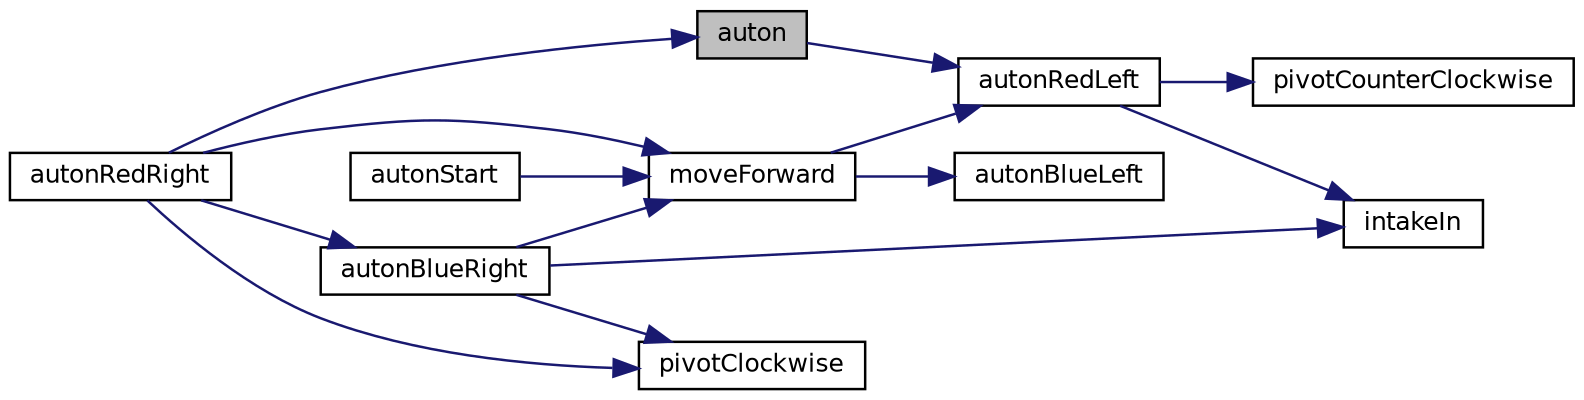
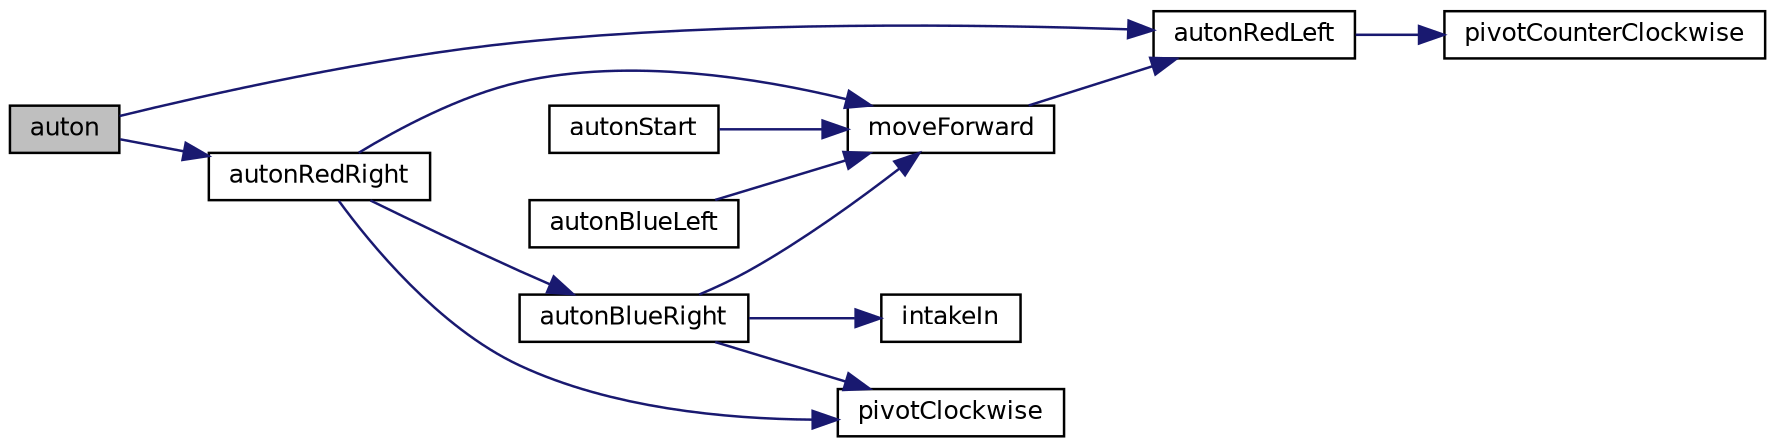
(414, 71) -> (152, 145)
(1224, 148) -> none
(892, 177) -> (780, 180)
